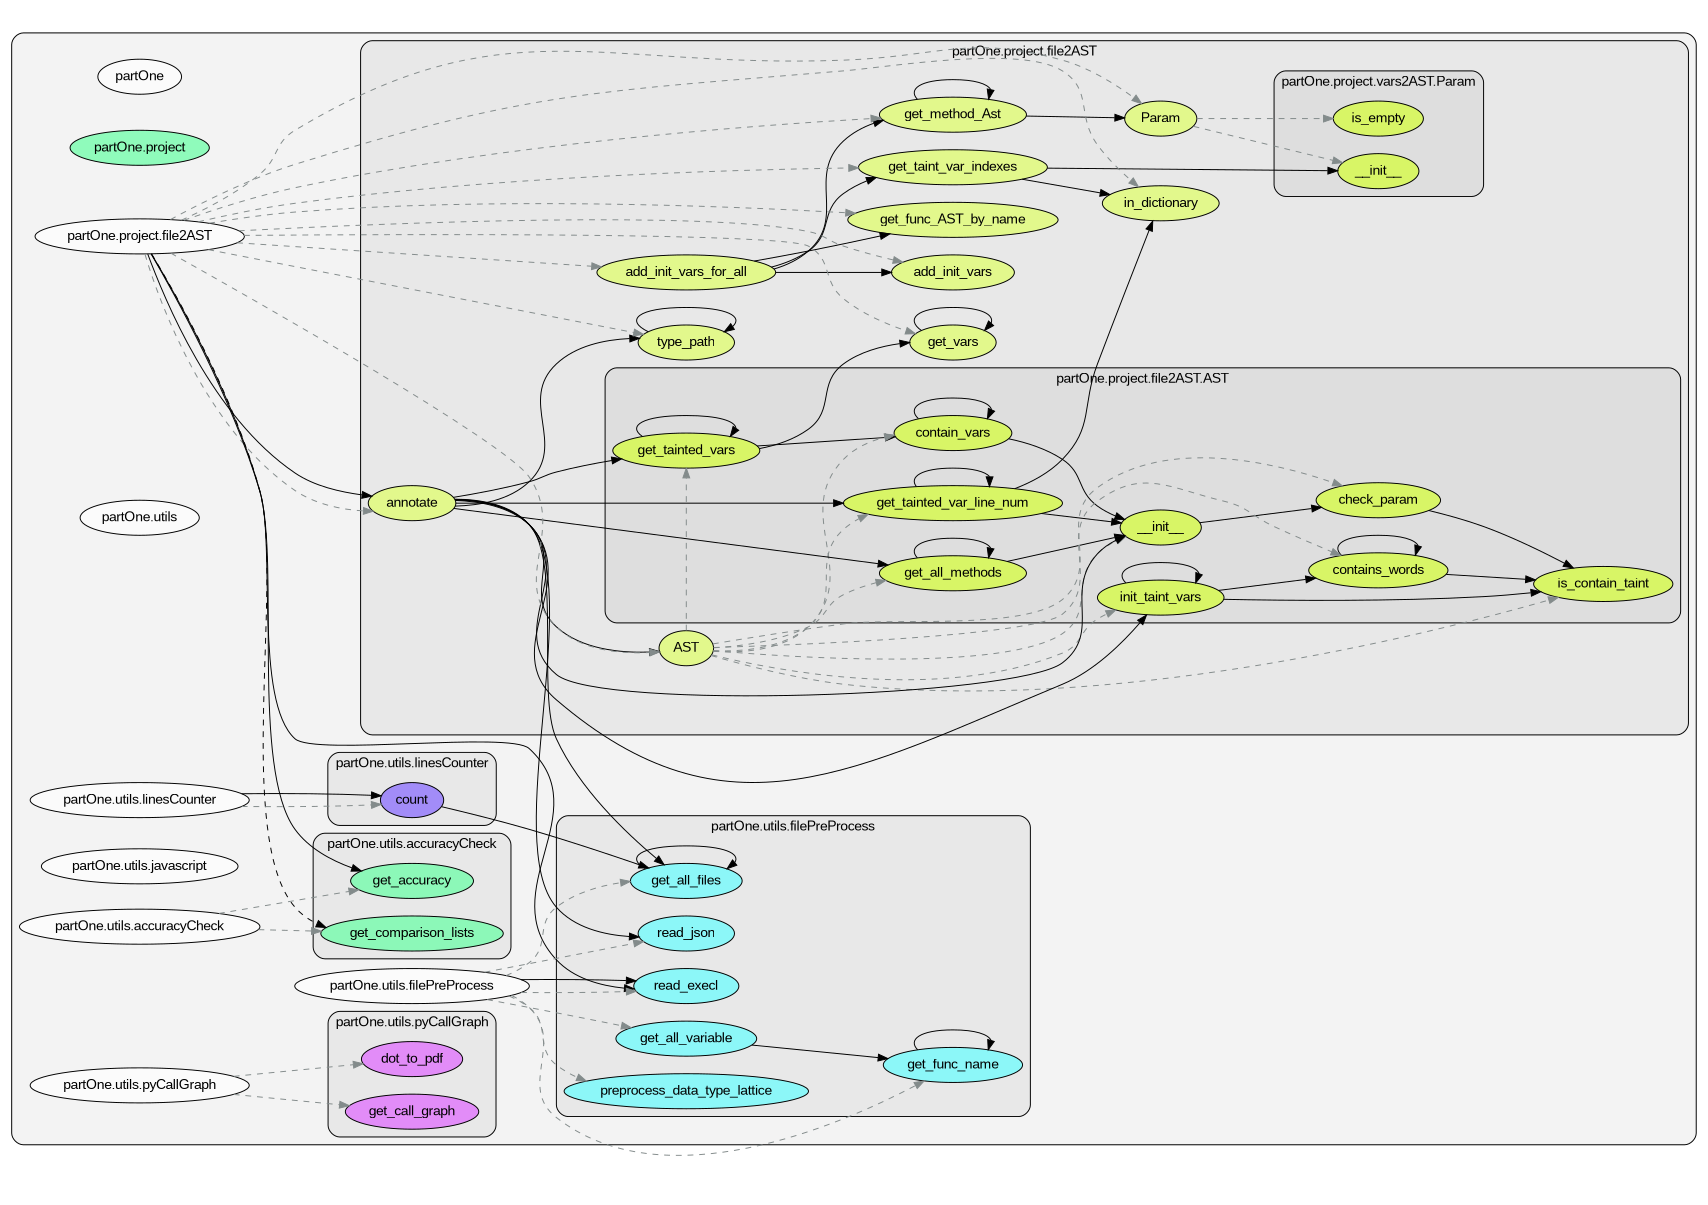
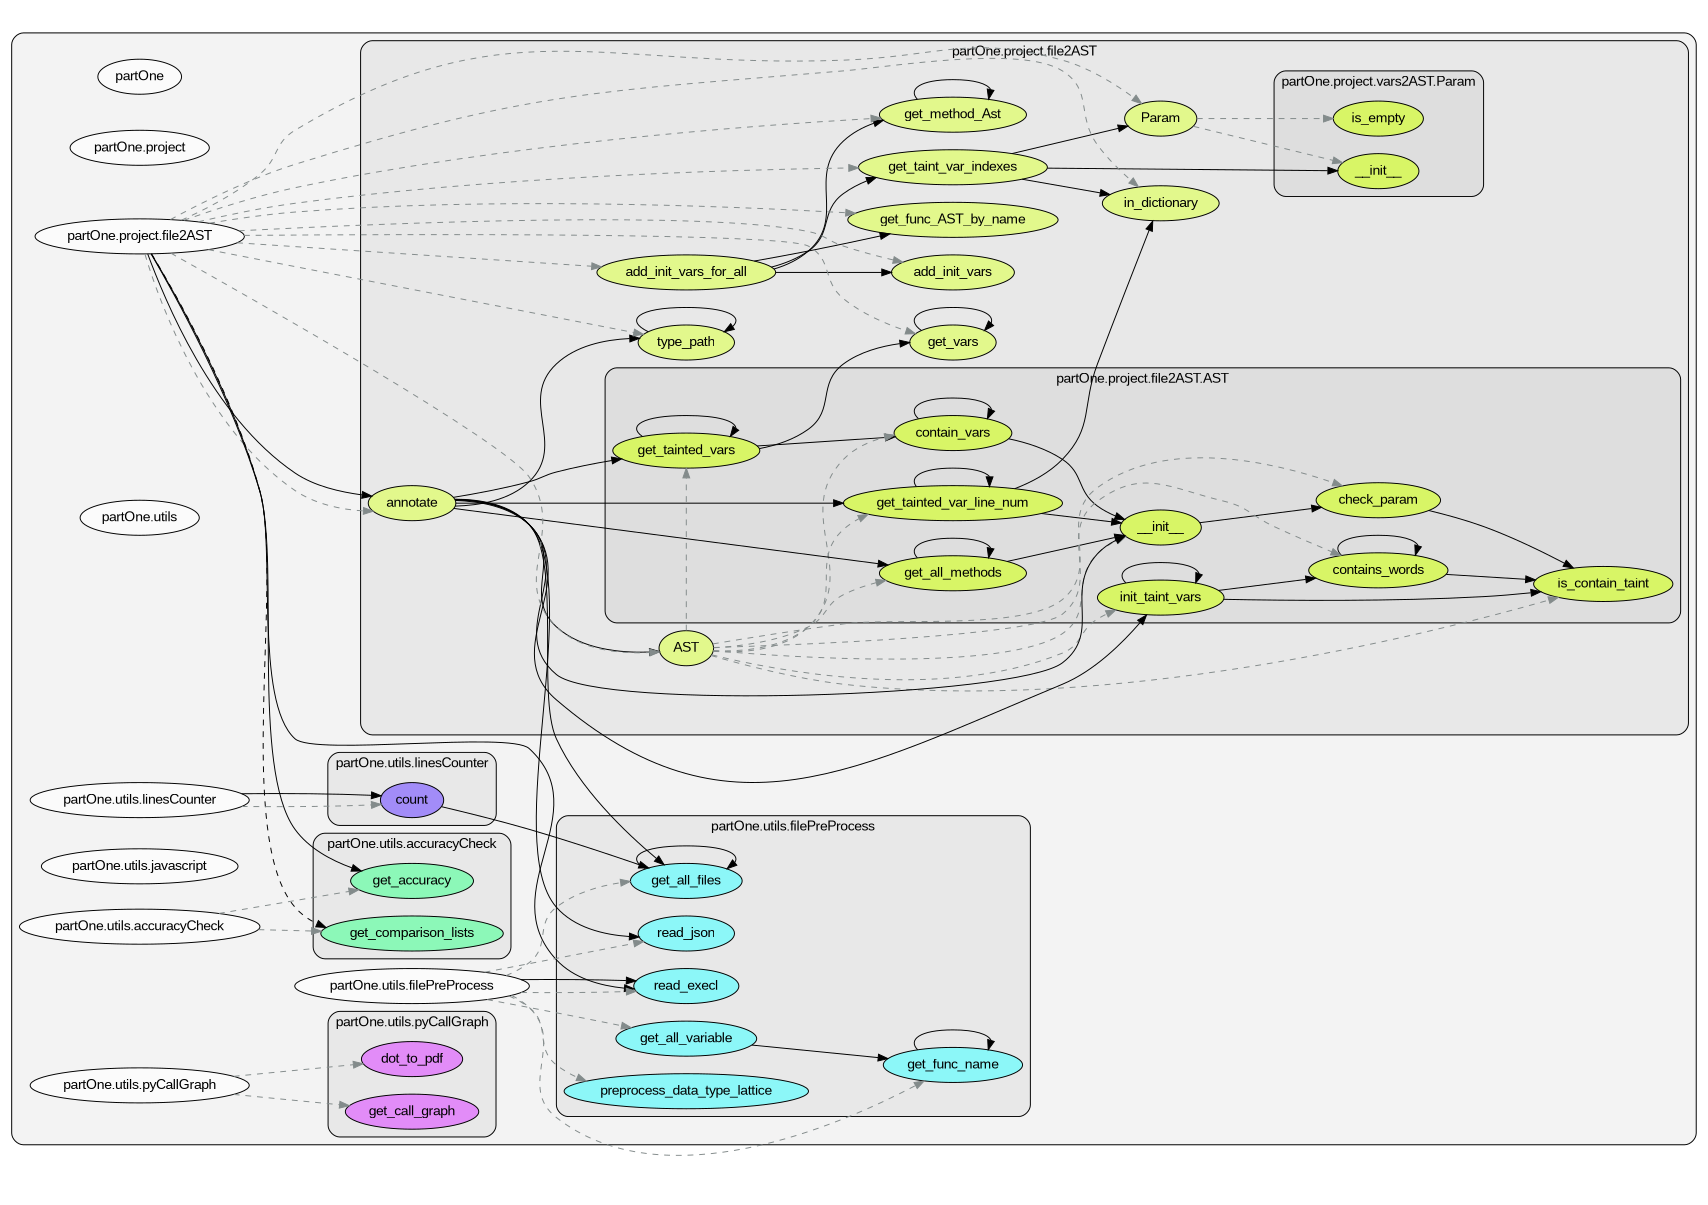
(1070, 117) -> (1065, 141)
(140, 148) -> (140, 148)
